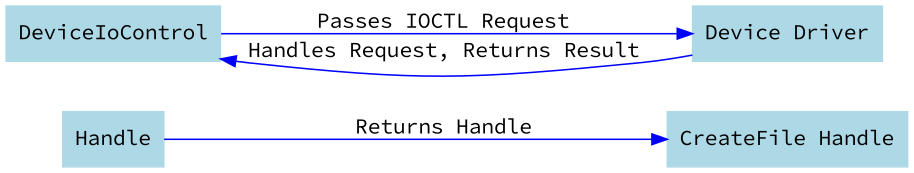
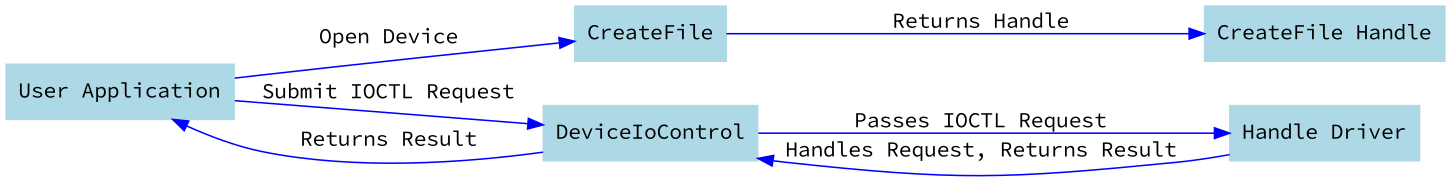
(787, 34) -> (1325, 133)
none -> (120, 92)
(113, 139) -> (650, 34)
